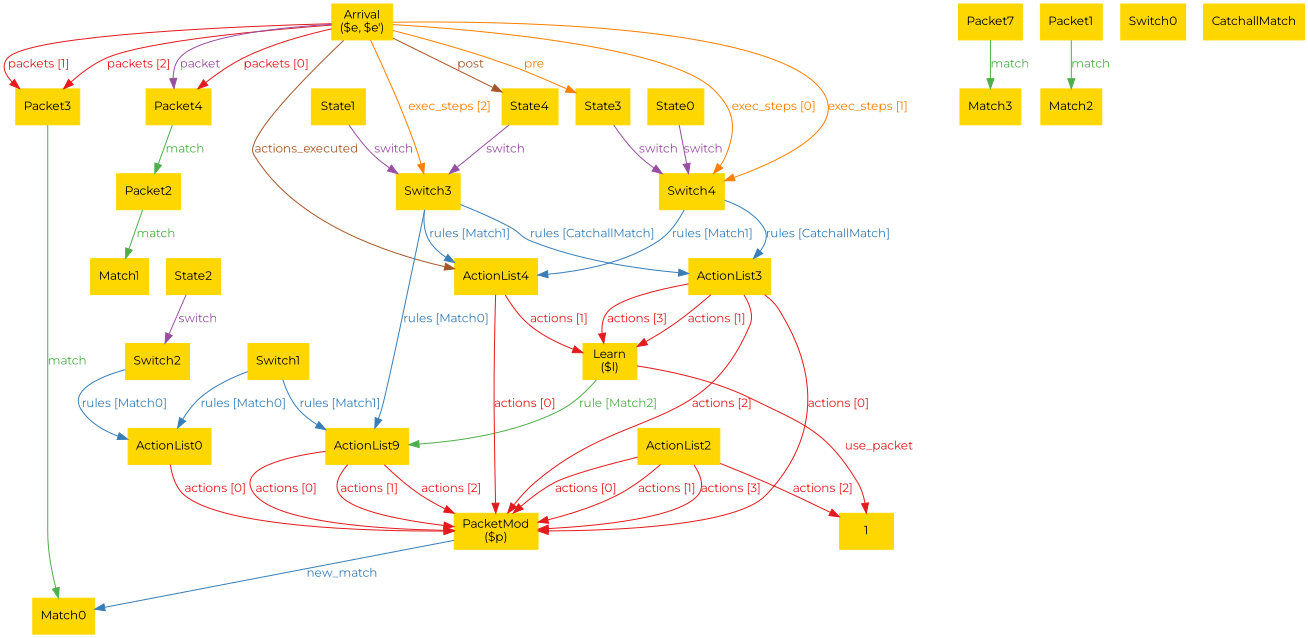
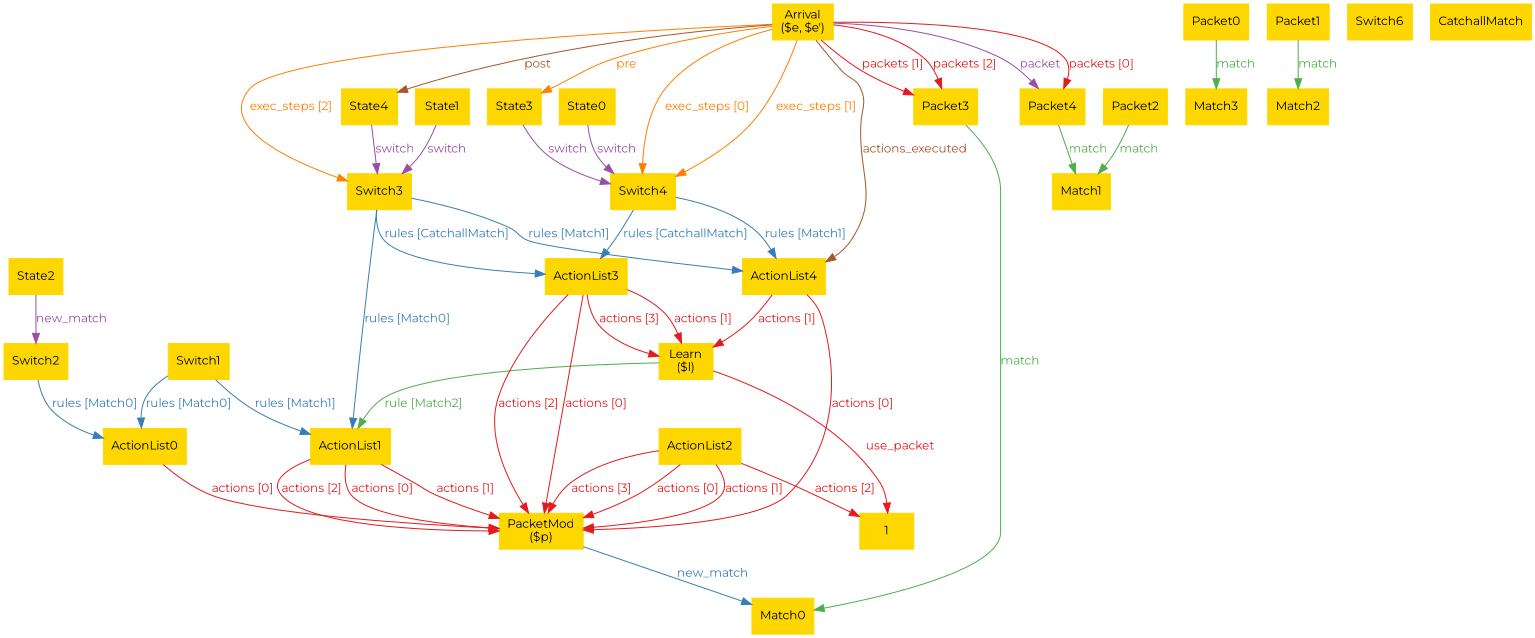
(990, 22) -> (1216, 22)
(1153, 22) -> (1380, 22)
(165, 144) -> (1065, 144)
(199, 319) -> (72, 319)
(367, 446) -> (351, 446)
